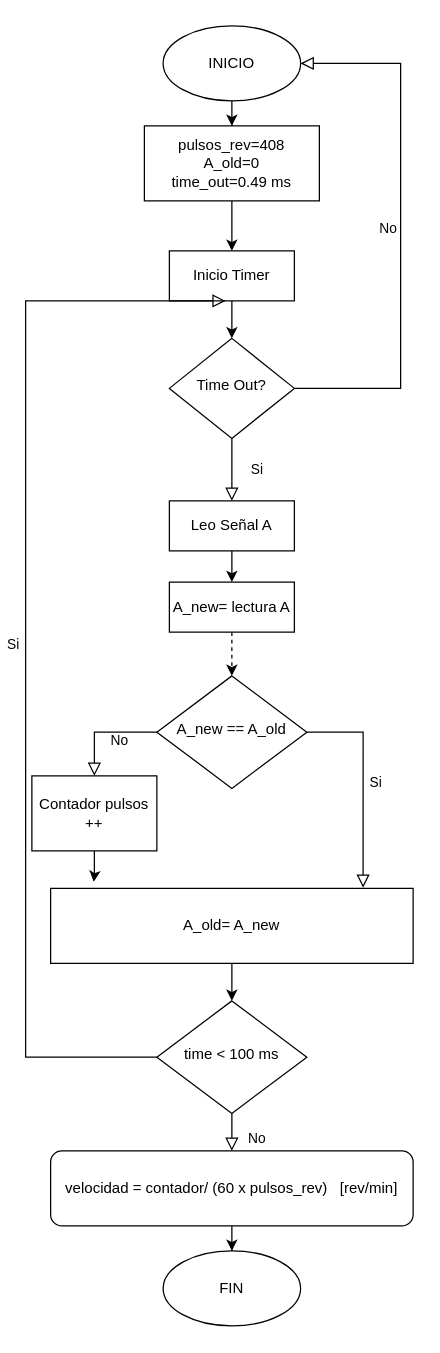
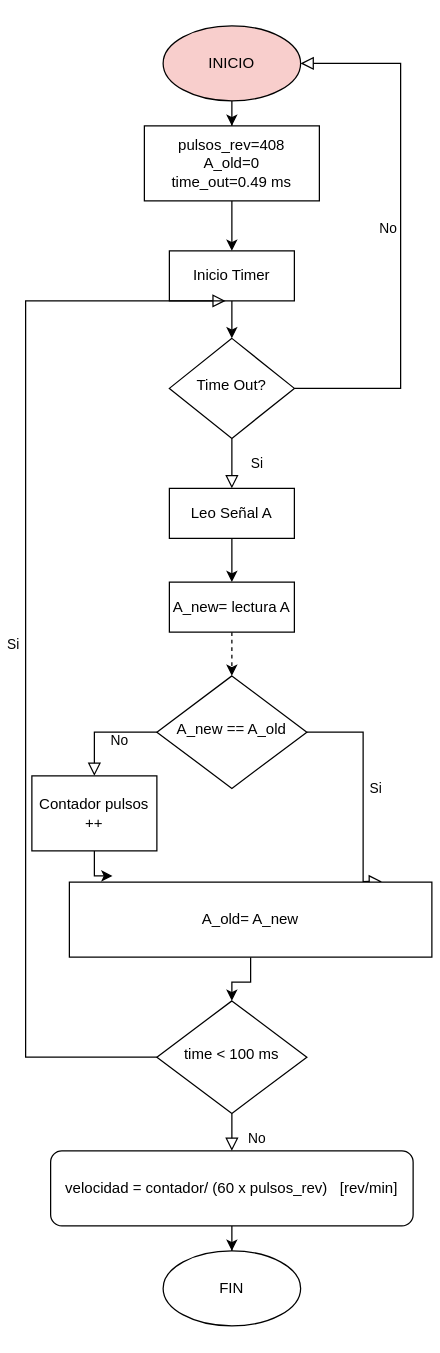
(232, 63) -> (232, 63)
(232, 526) -> (232, 513)
(232, 926) -> (251, 919)
